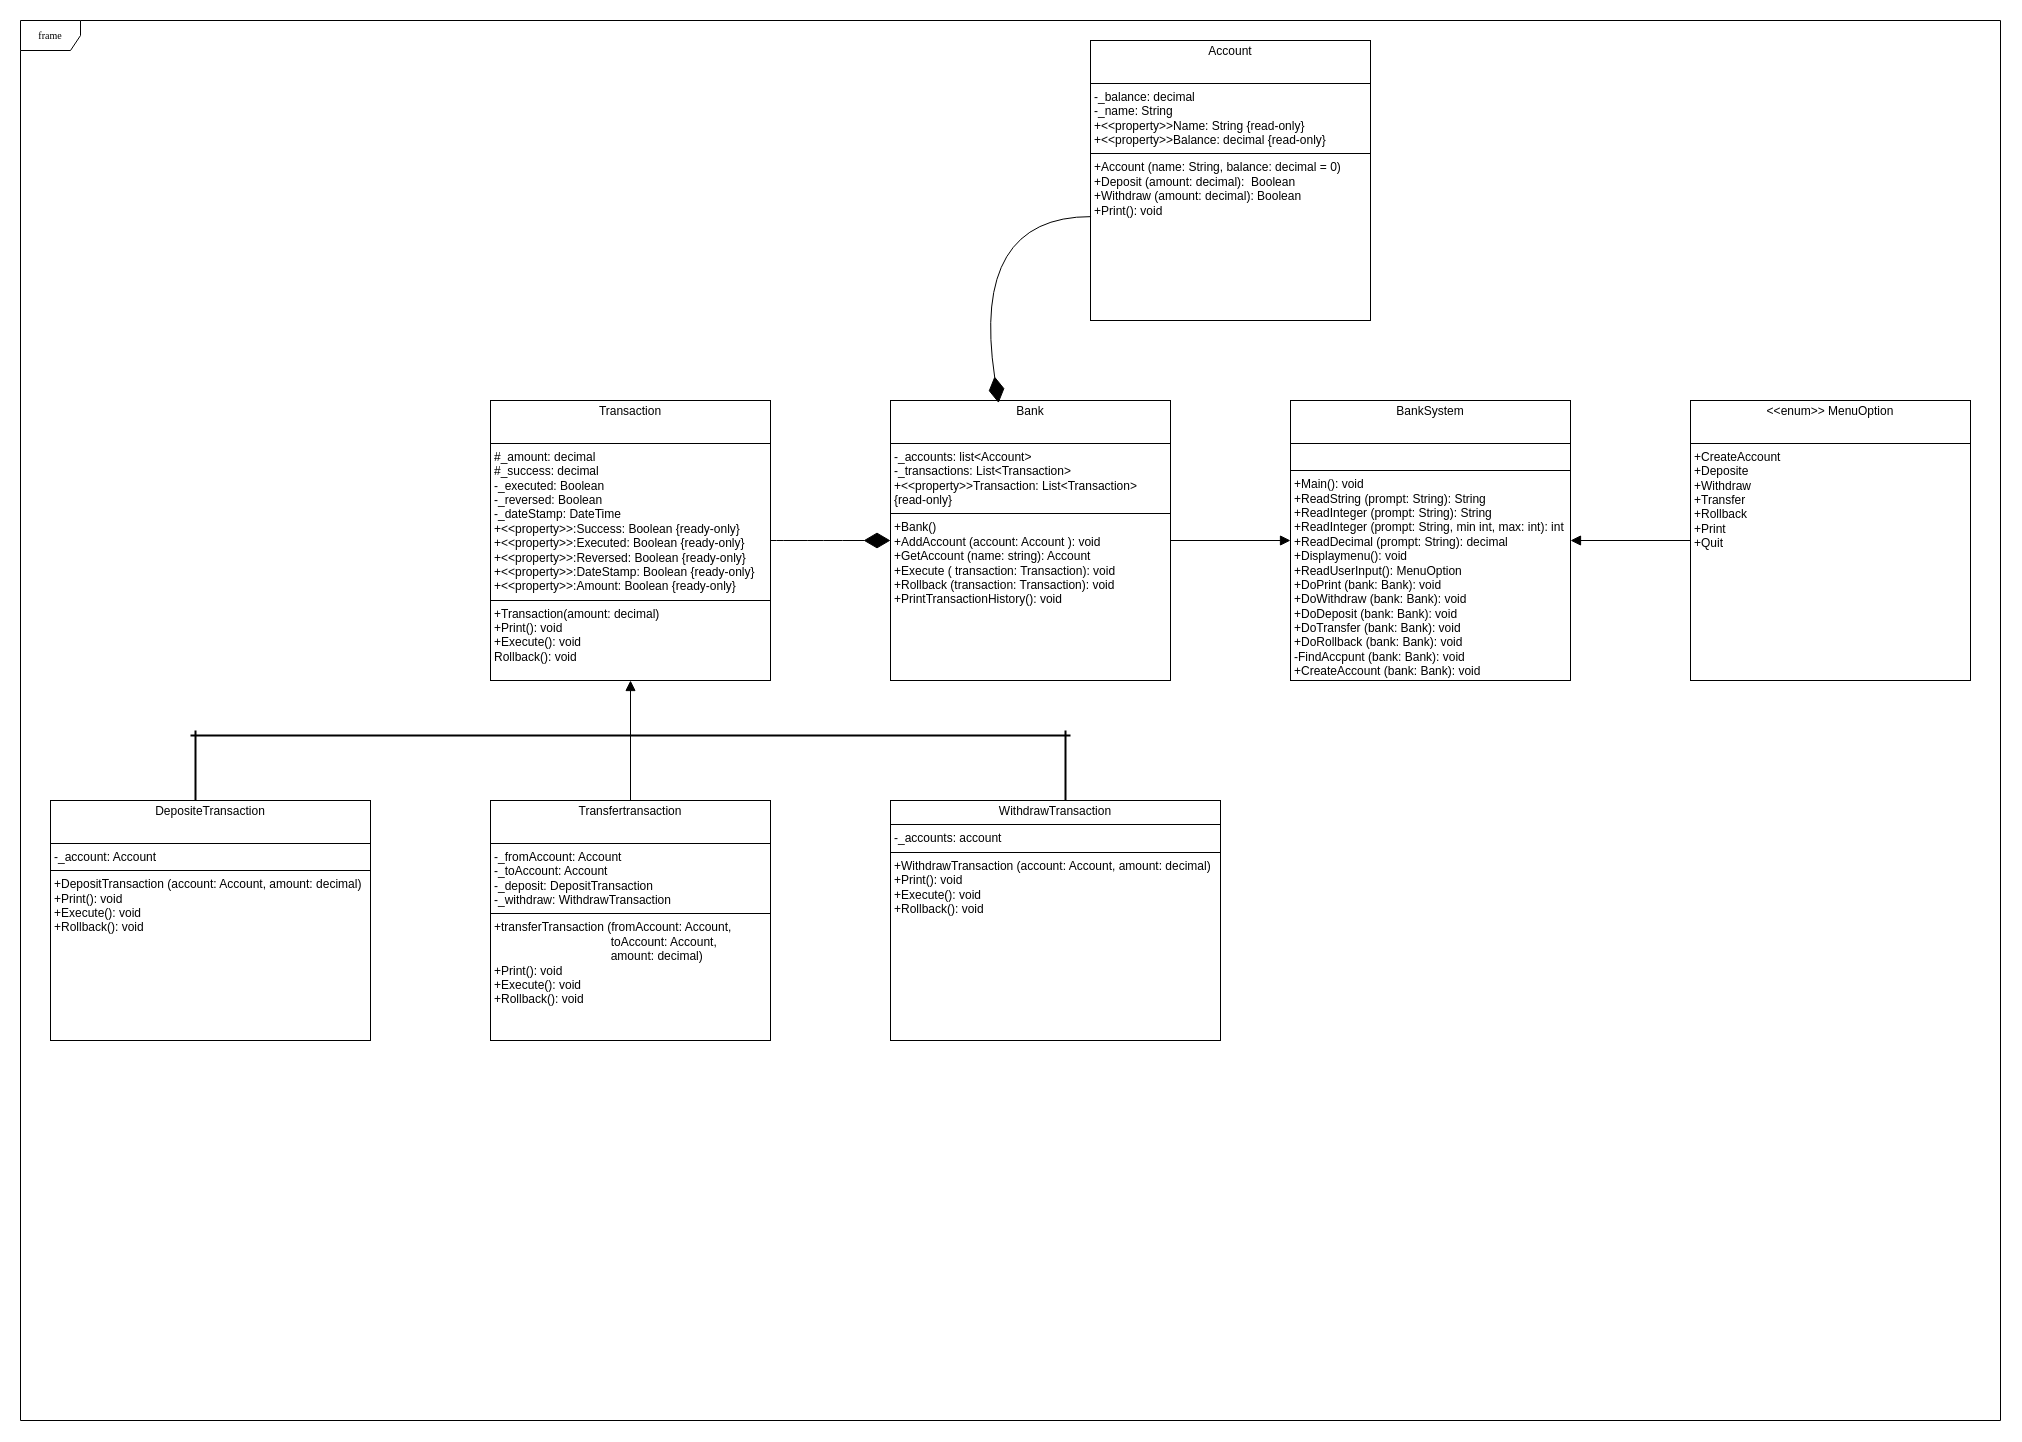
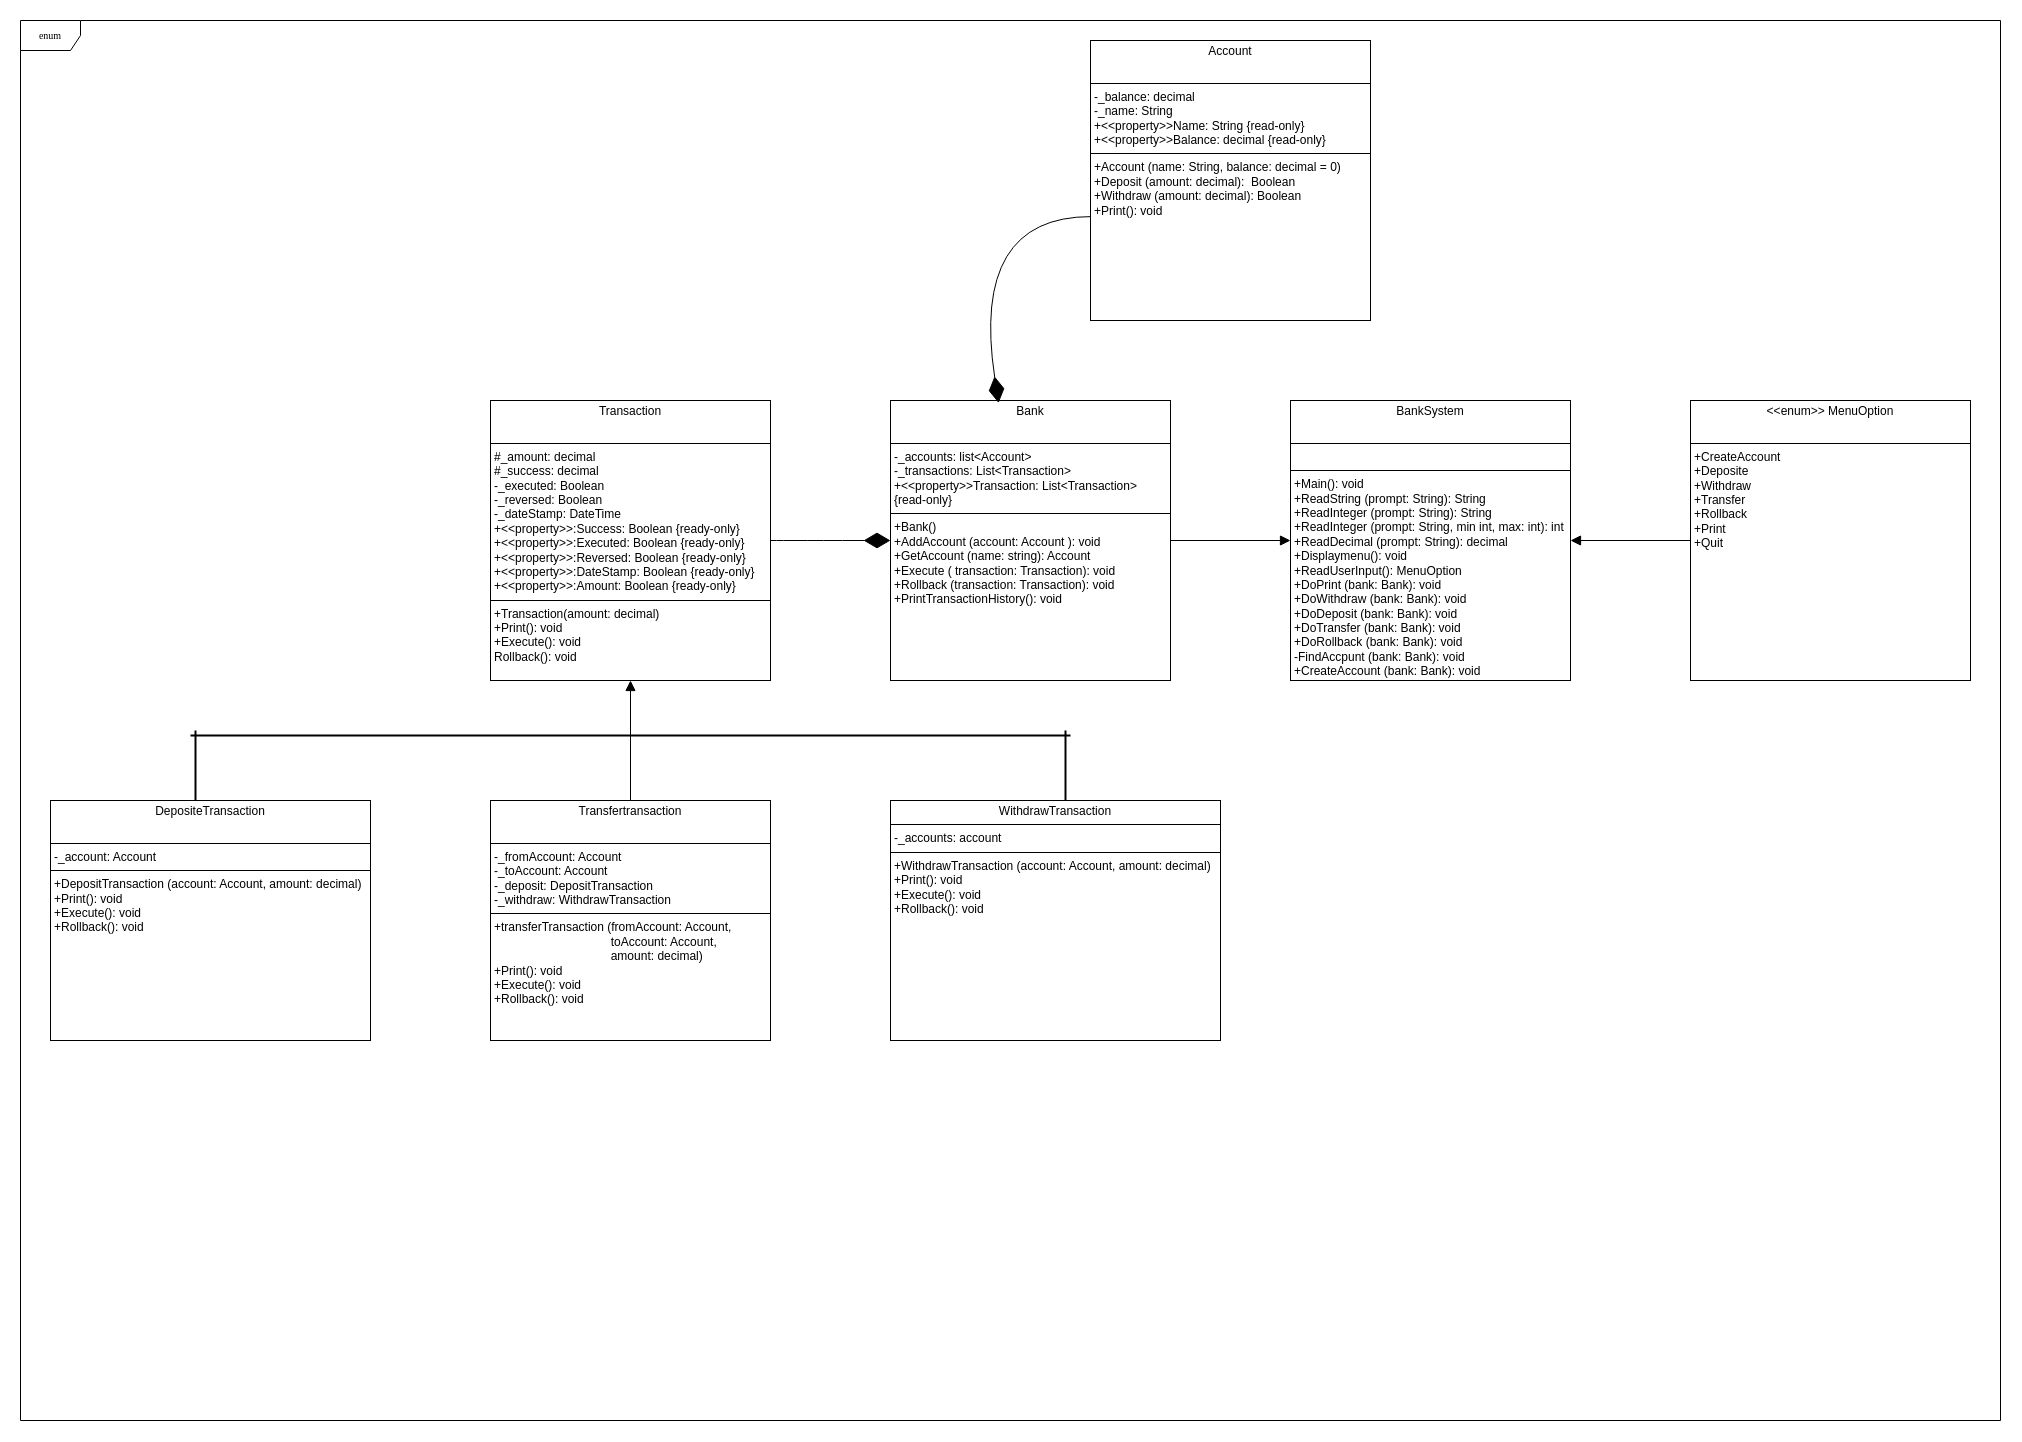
(51, 36) -> (51, 36)
